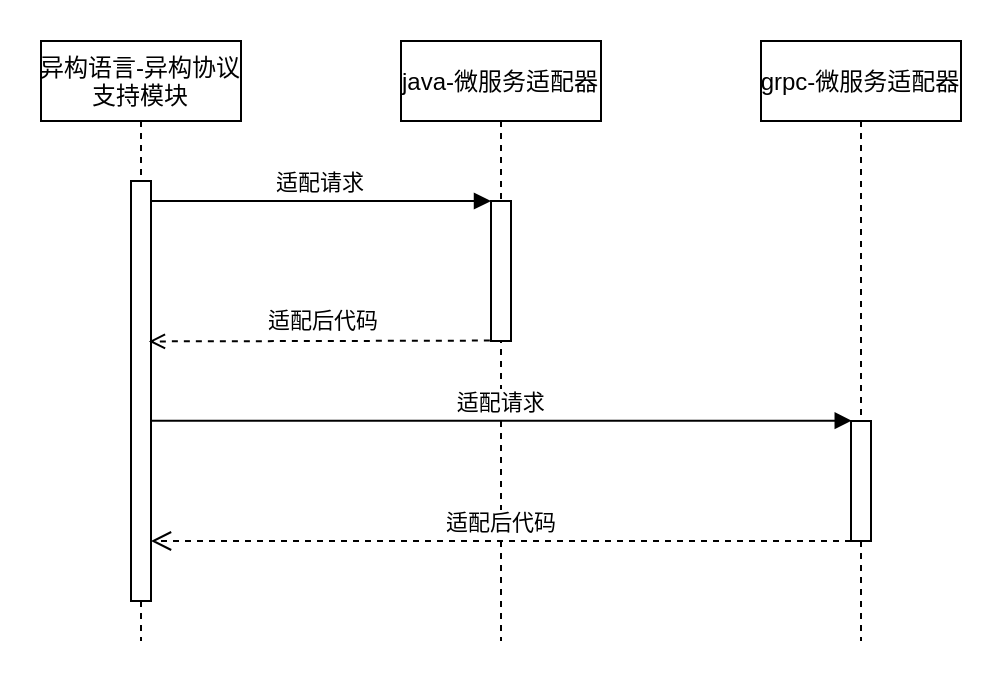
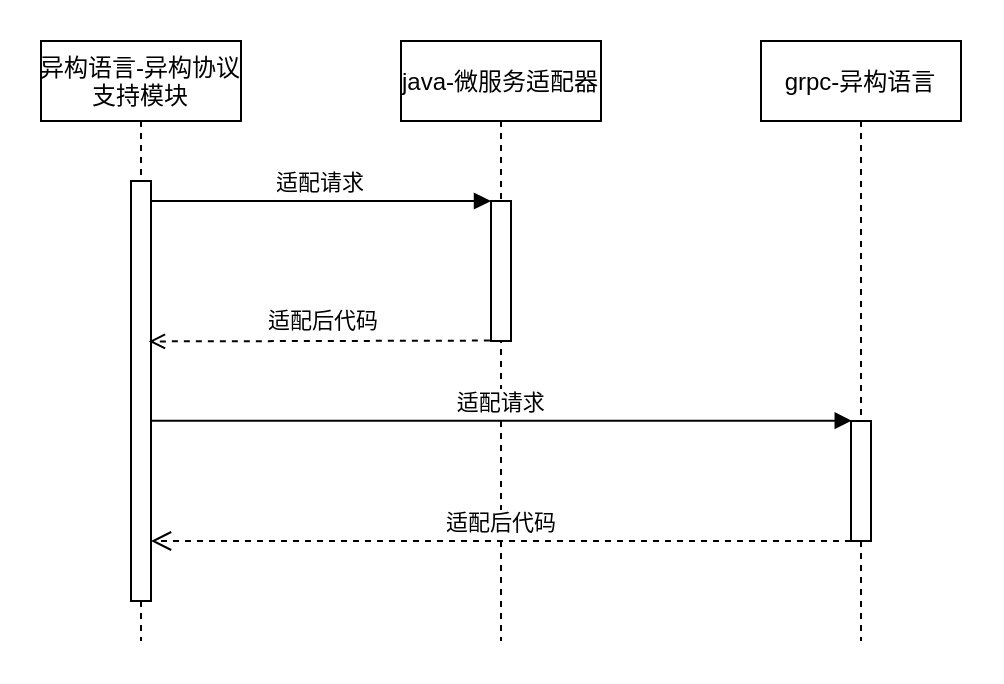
(860, 82) -> (860, 82)
